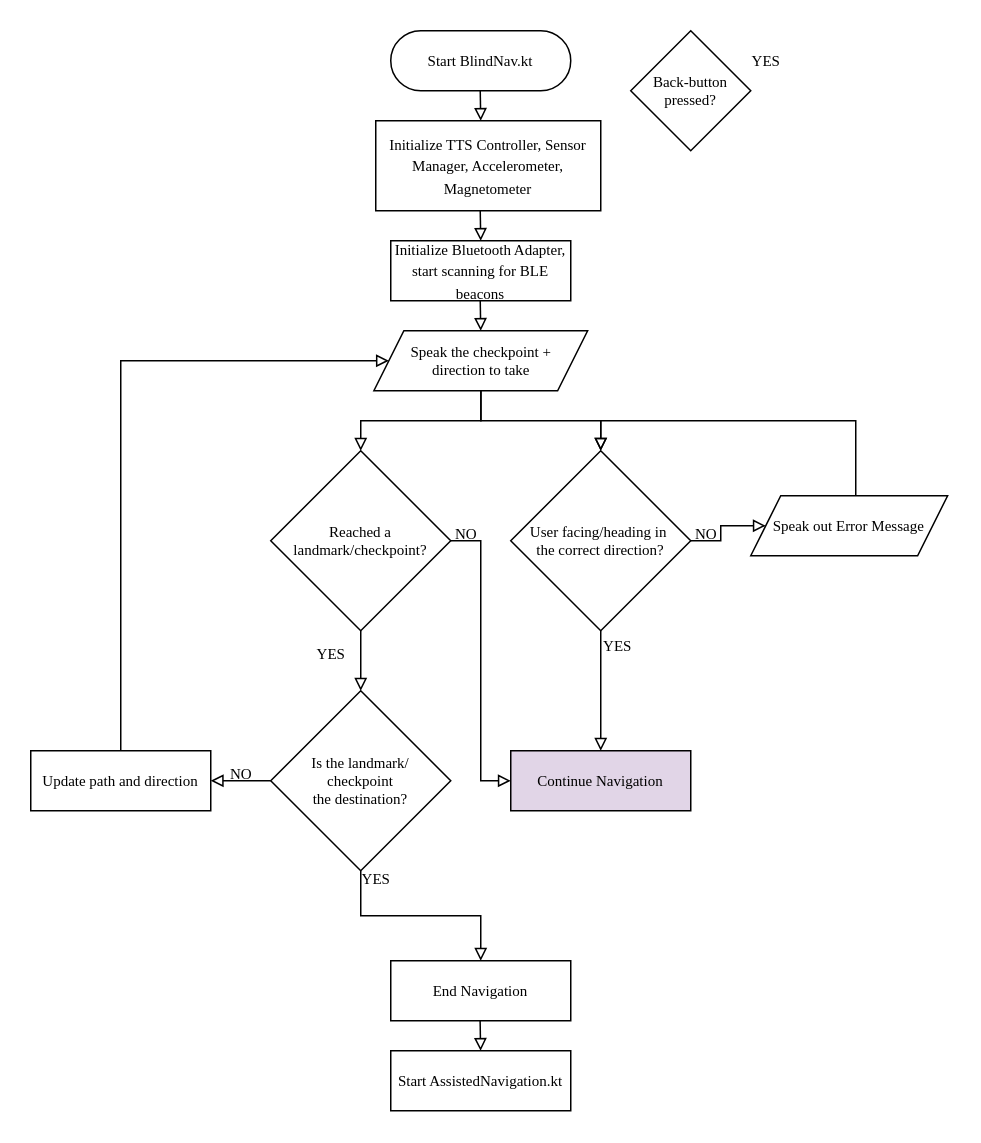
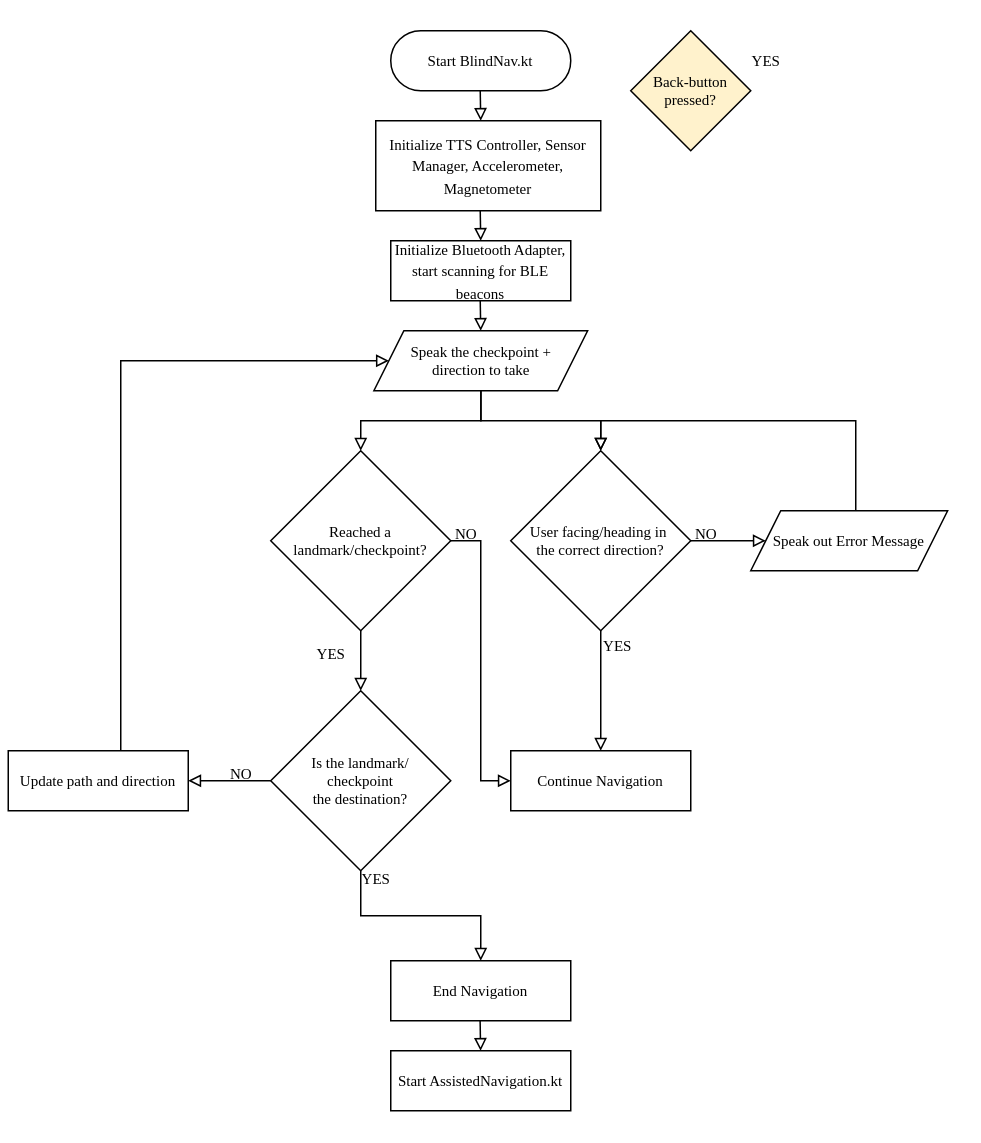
(691, 91) -> (691, 91)
(849, 526) -> (849, 541)
(121, 781) -> (98, 781)
(601, 781) -> (601, 781)
